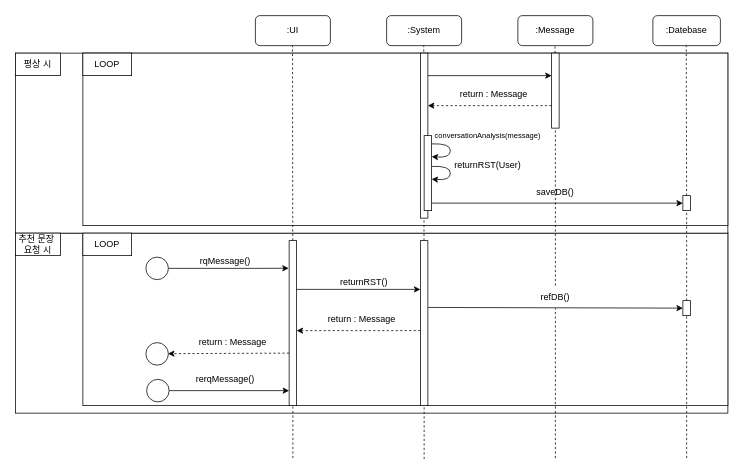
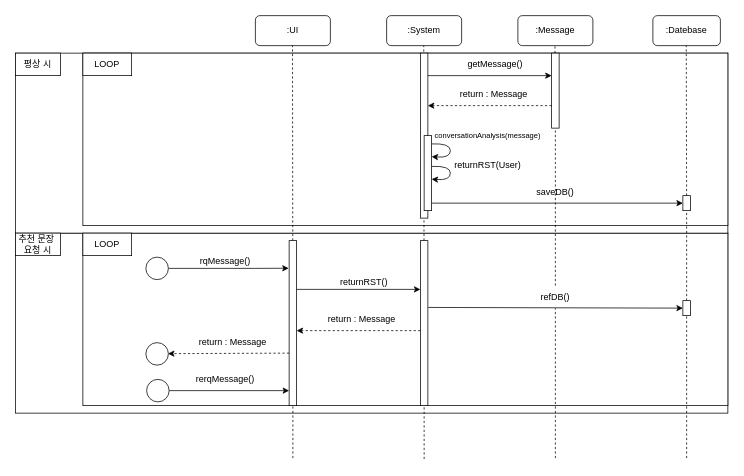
none -> (495, 64)
